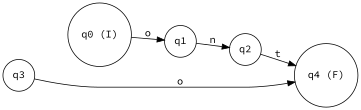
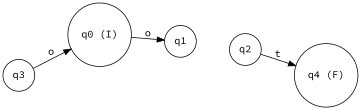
(209, 45) -> none
(161, 87) -> (49, 60)
